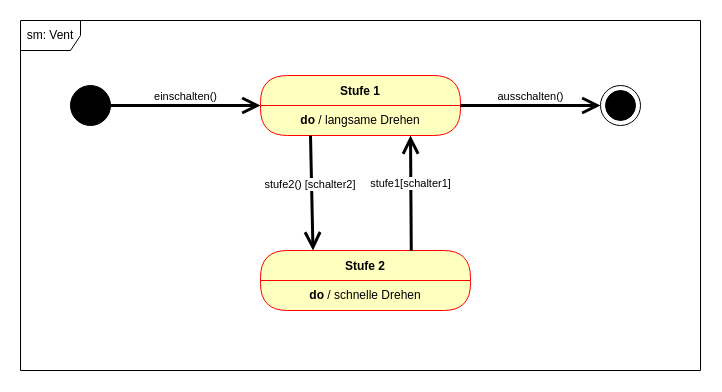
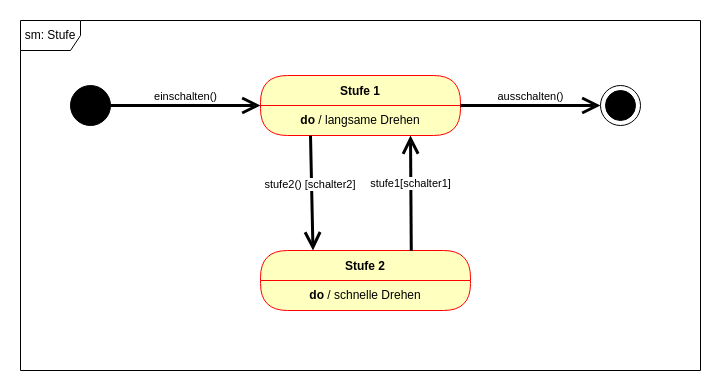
(51, 36) -> (51, 36)
